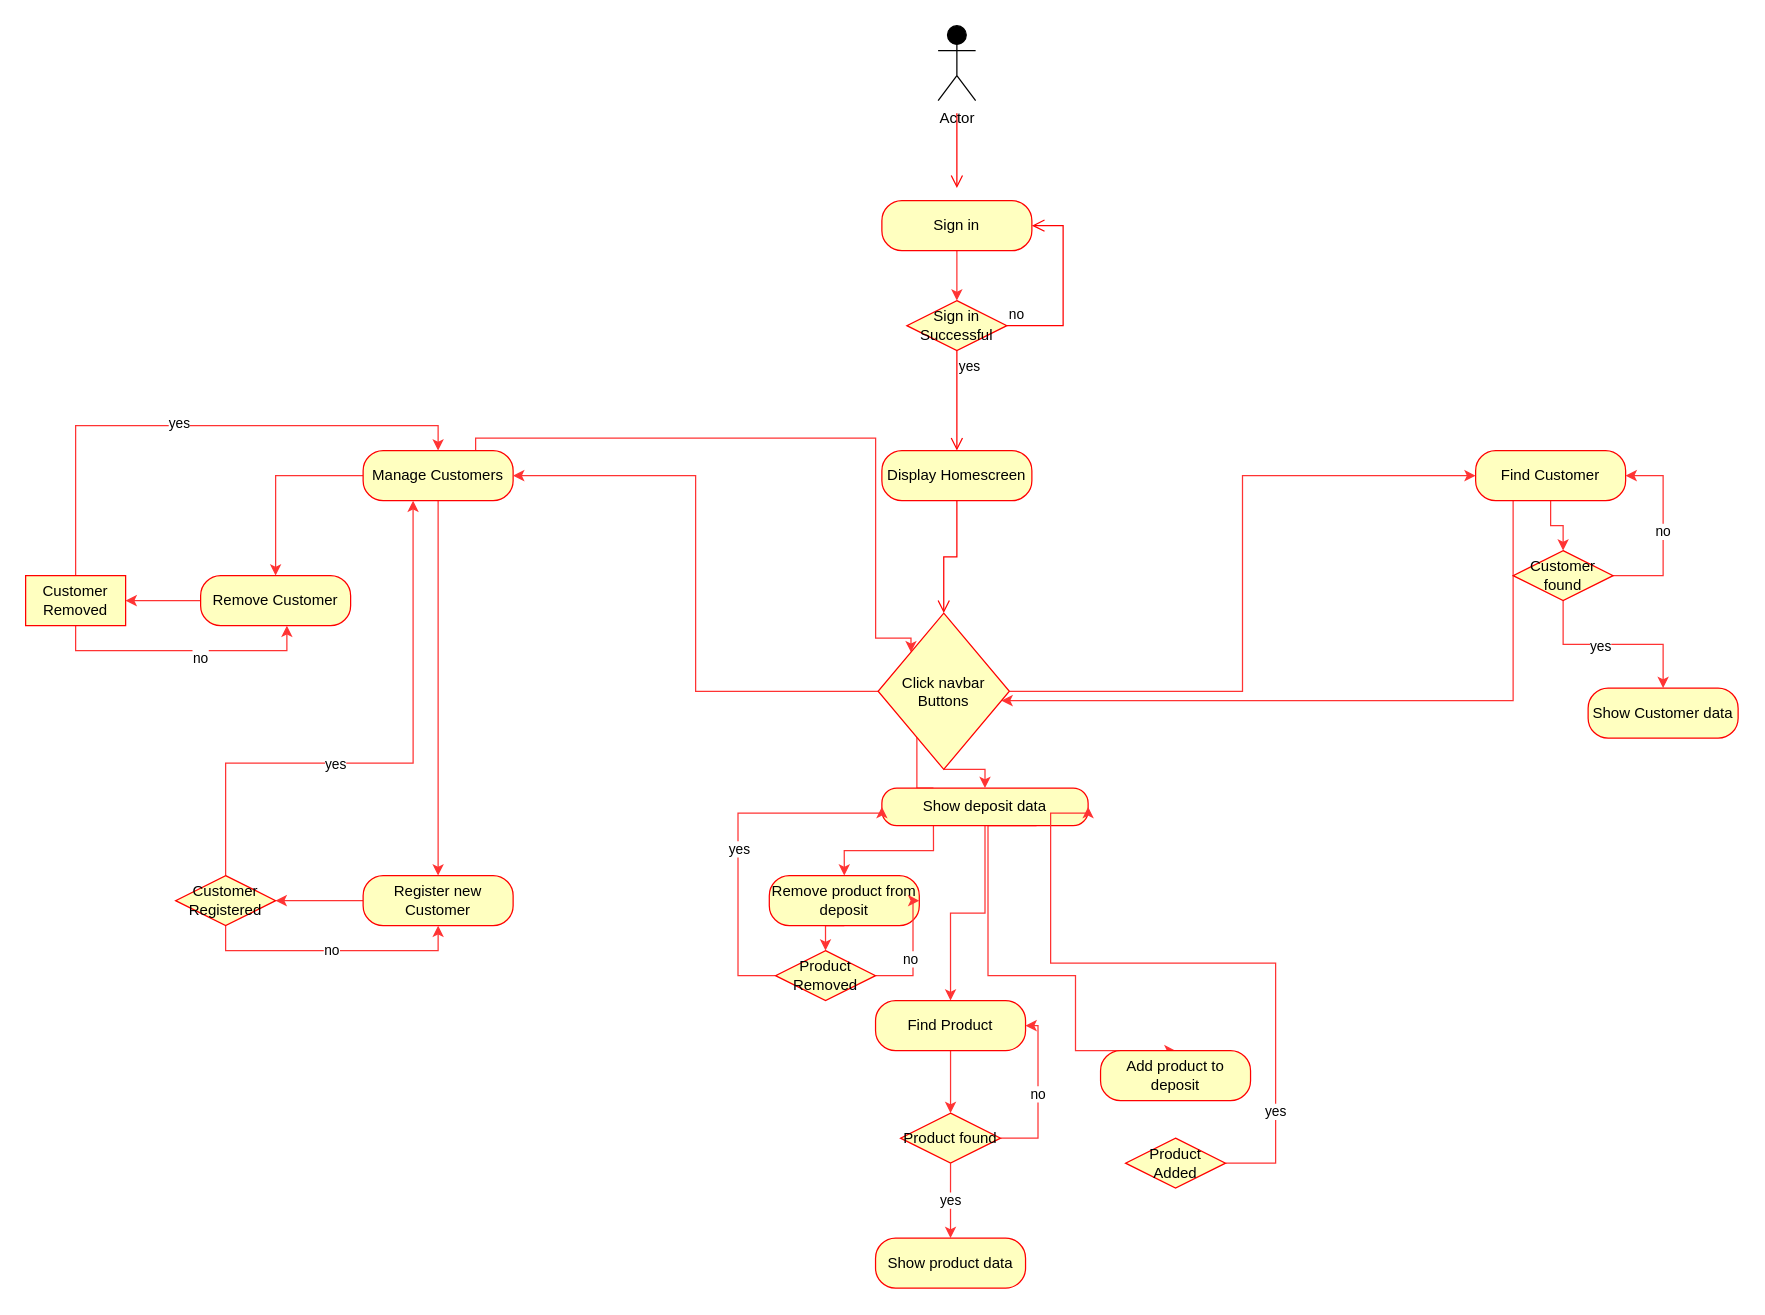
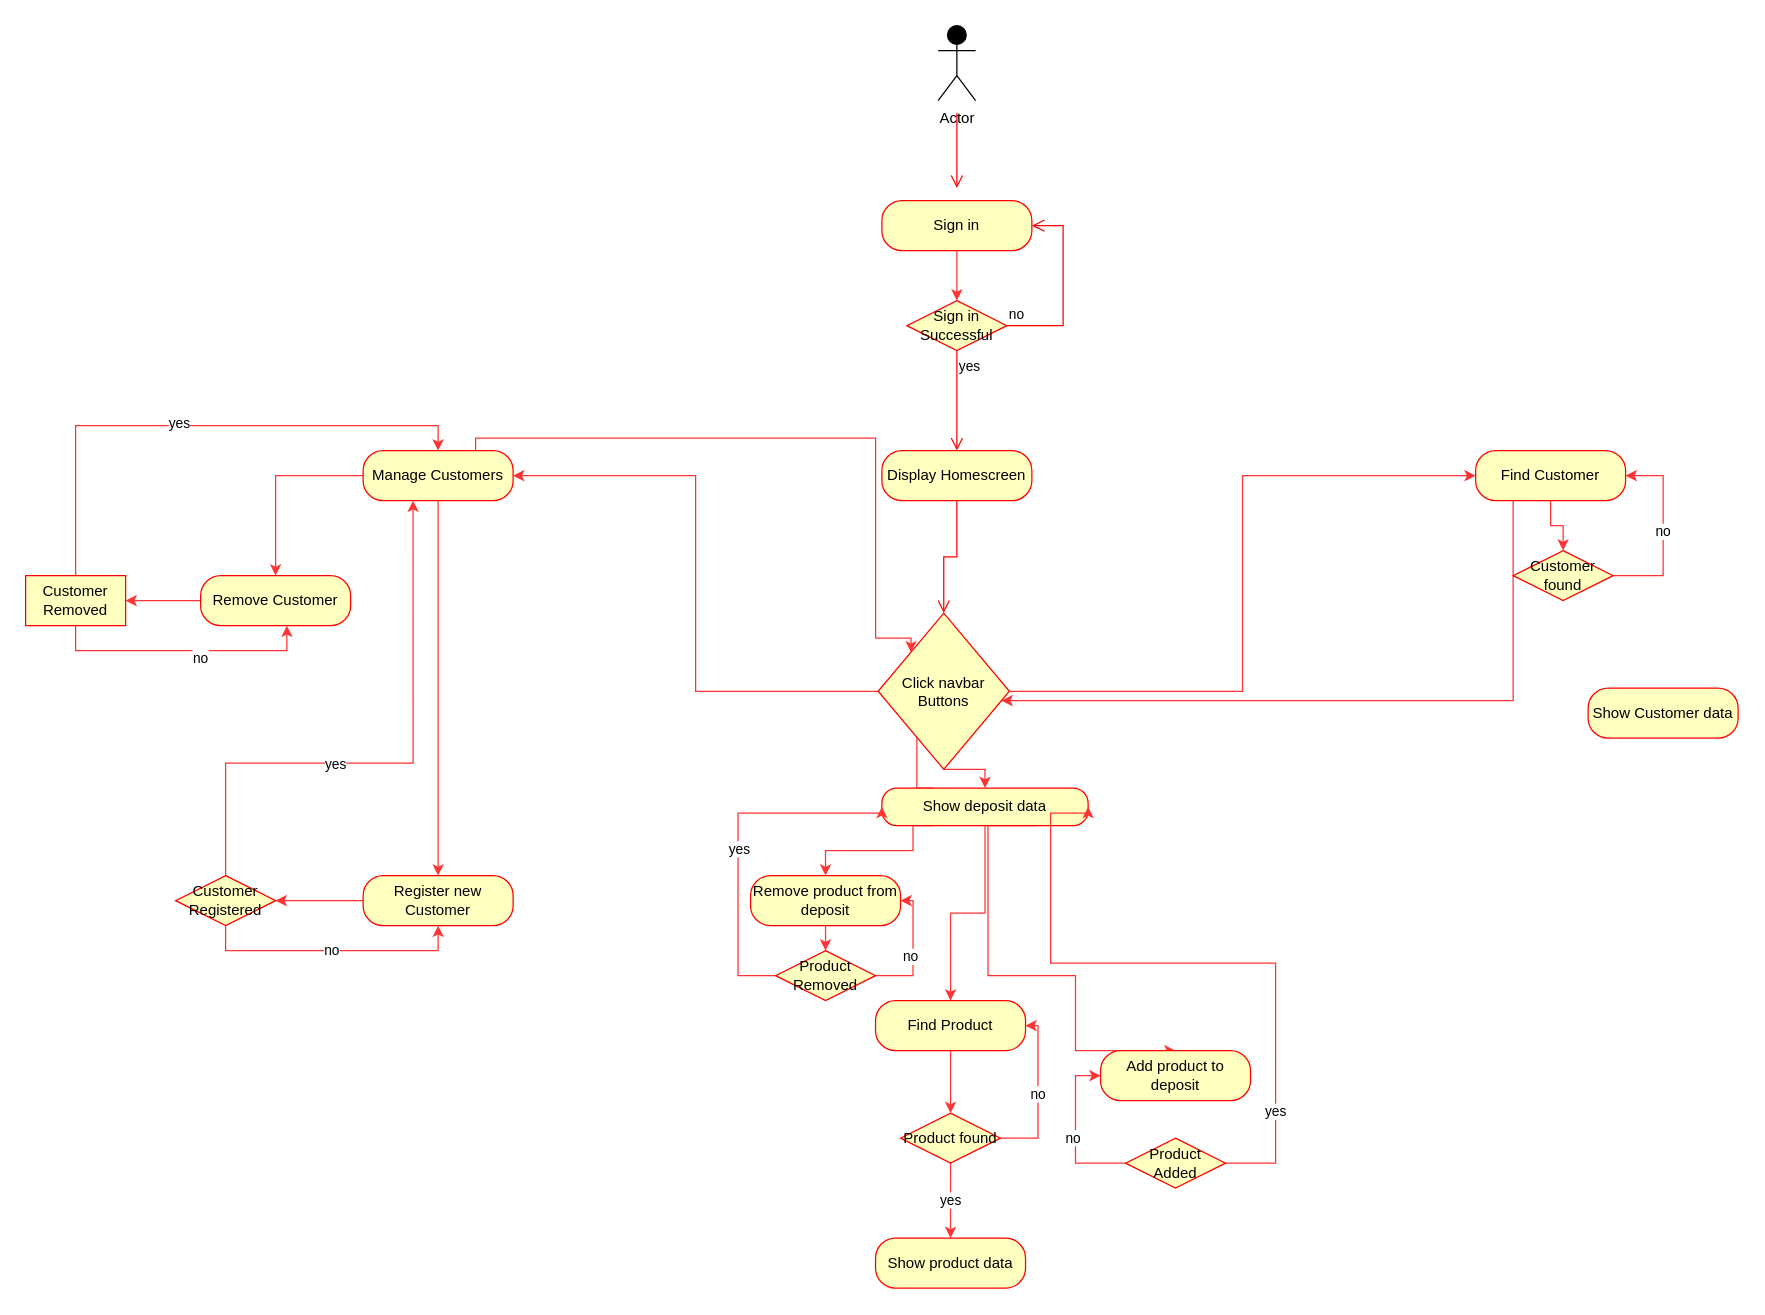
(1609, 644) -> none
(844, 901) -> (826, 901)
none -> (1076, 1136)
